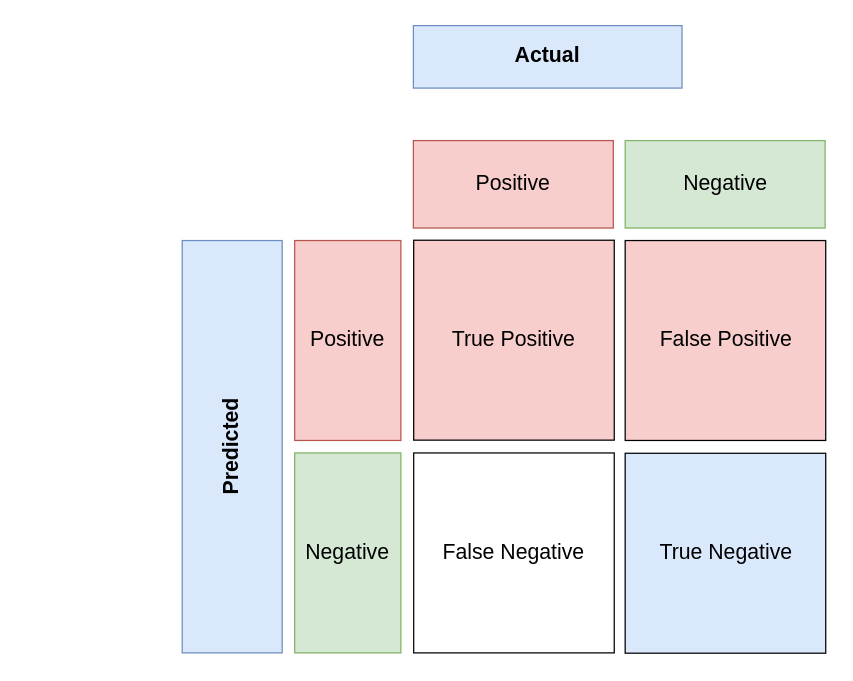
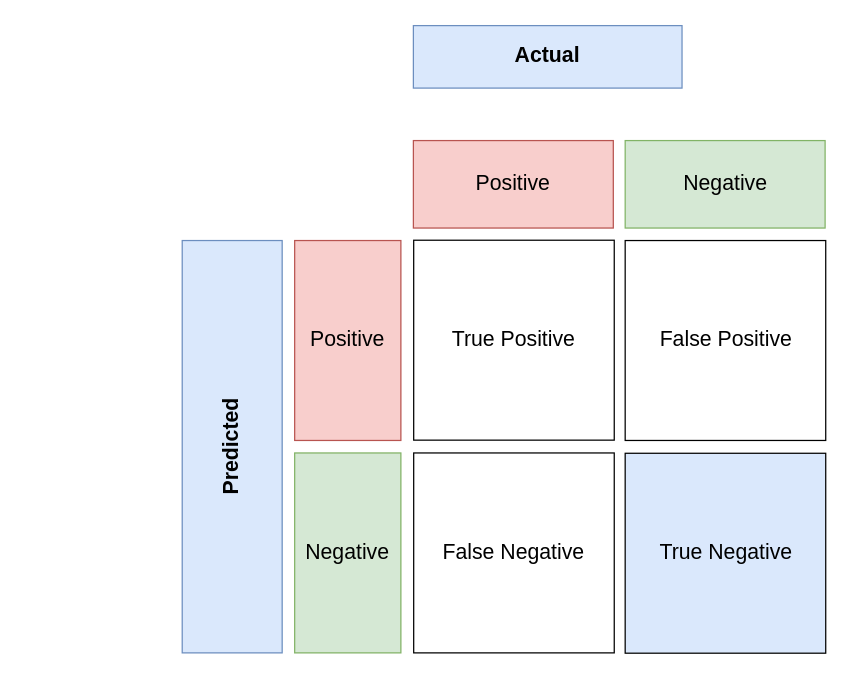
(514, 340) -> (514, 340)
(725, 341) -> (725, 341)
